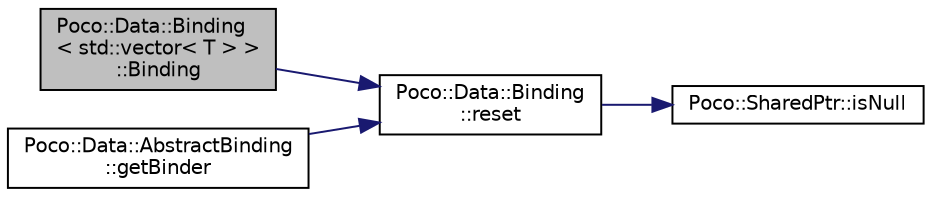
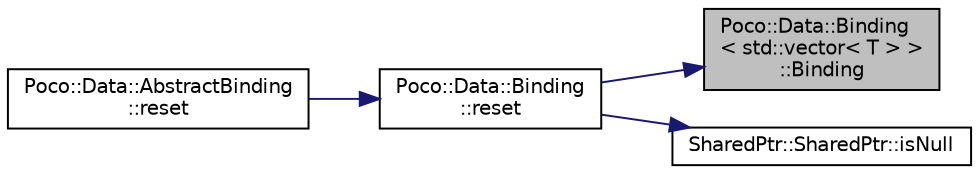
(318, 76) -> (643, 76)
(798, 105) -> (822, 146)
(158, 158) -> (158, 99)
